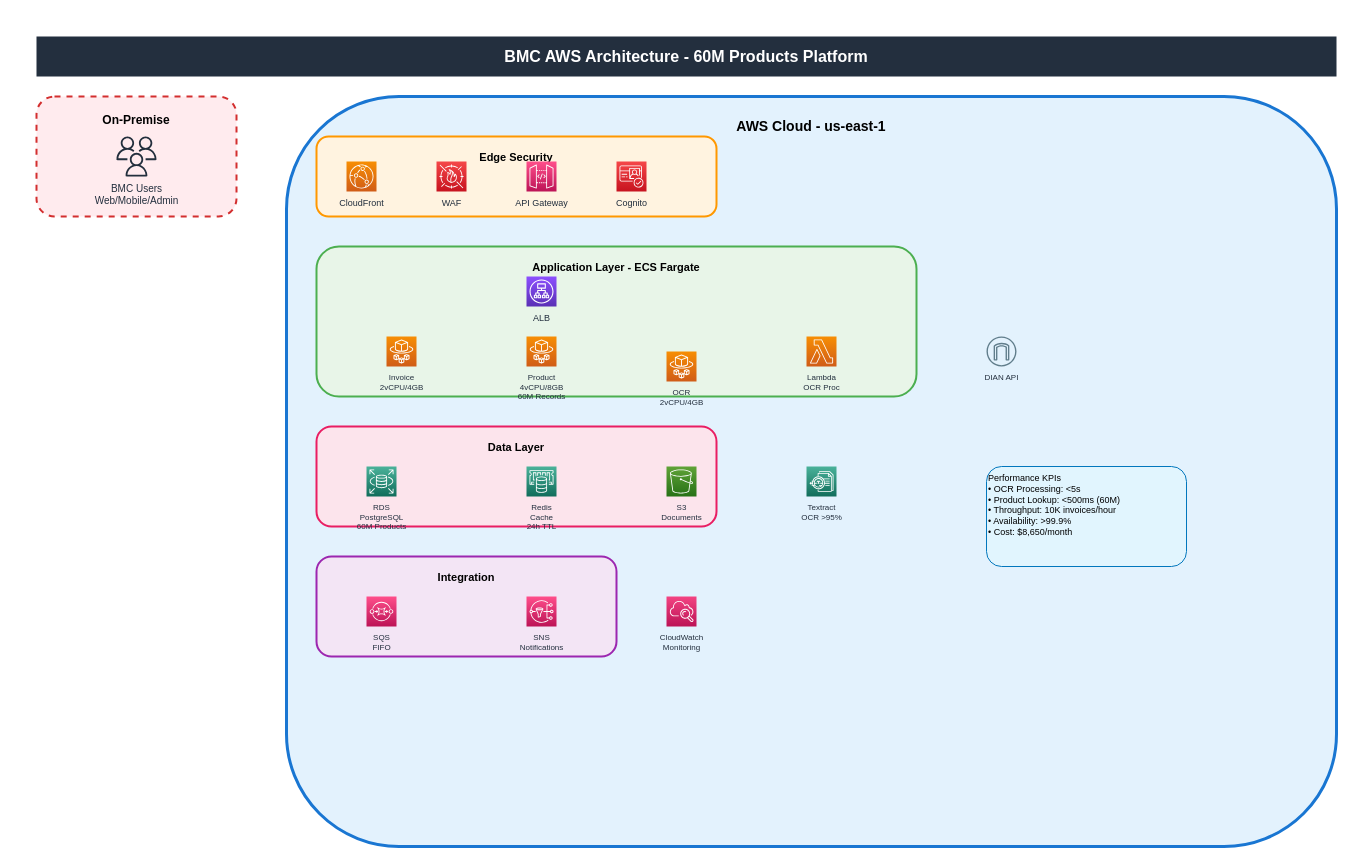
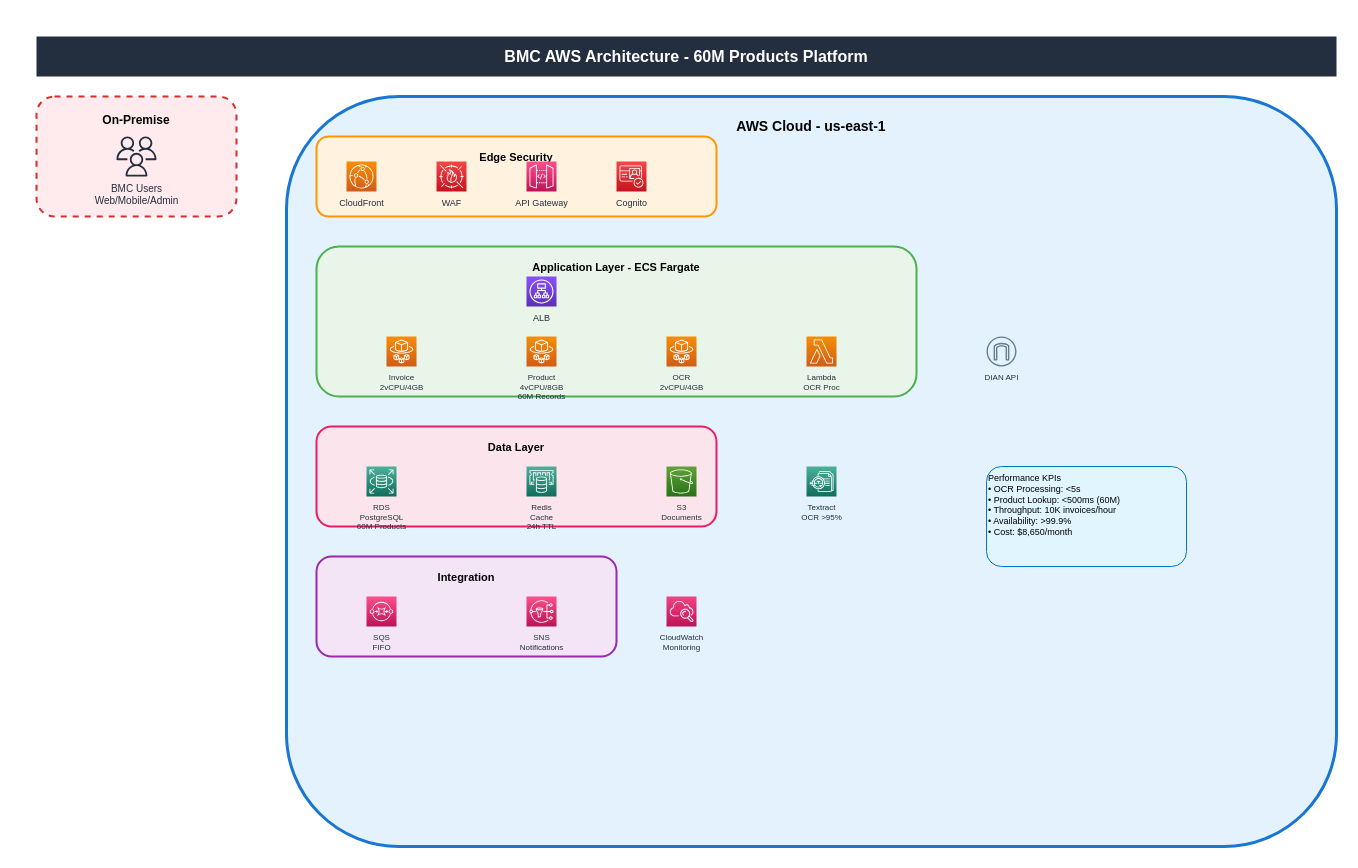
(682, 367) -> (682, 352)
